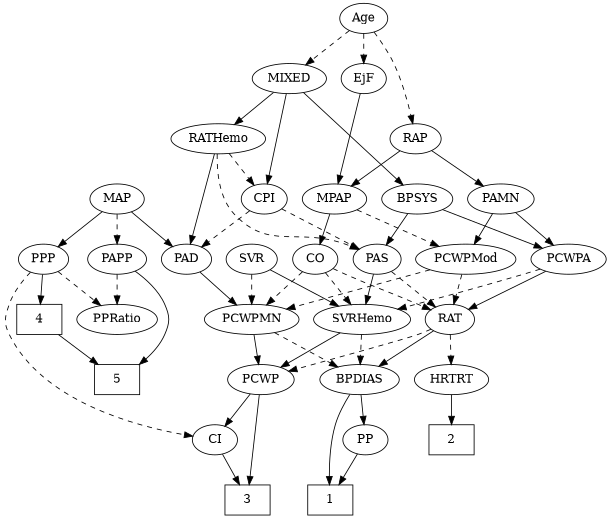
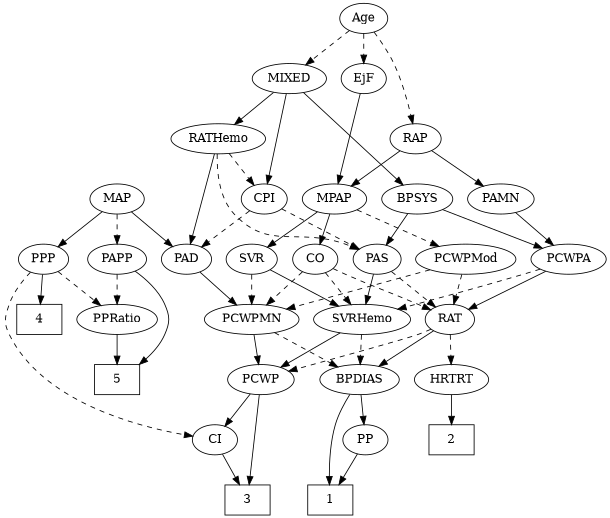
(488, 221) -> none
none -> (296, 227)
(75, 347) -> (117, 345)
